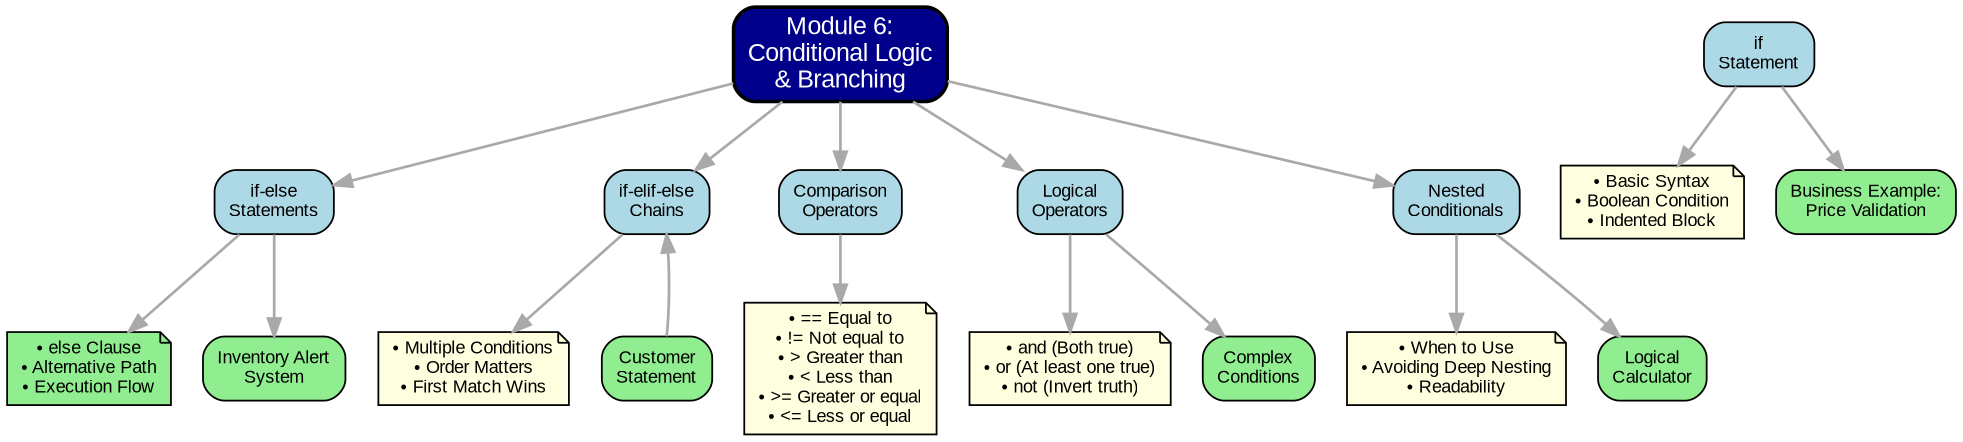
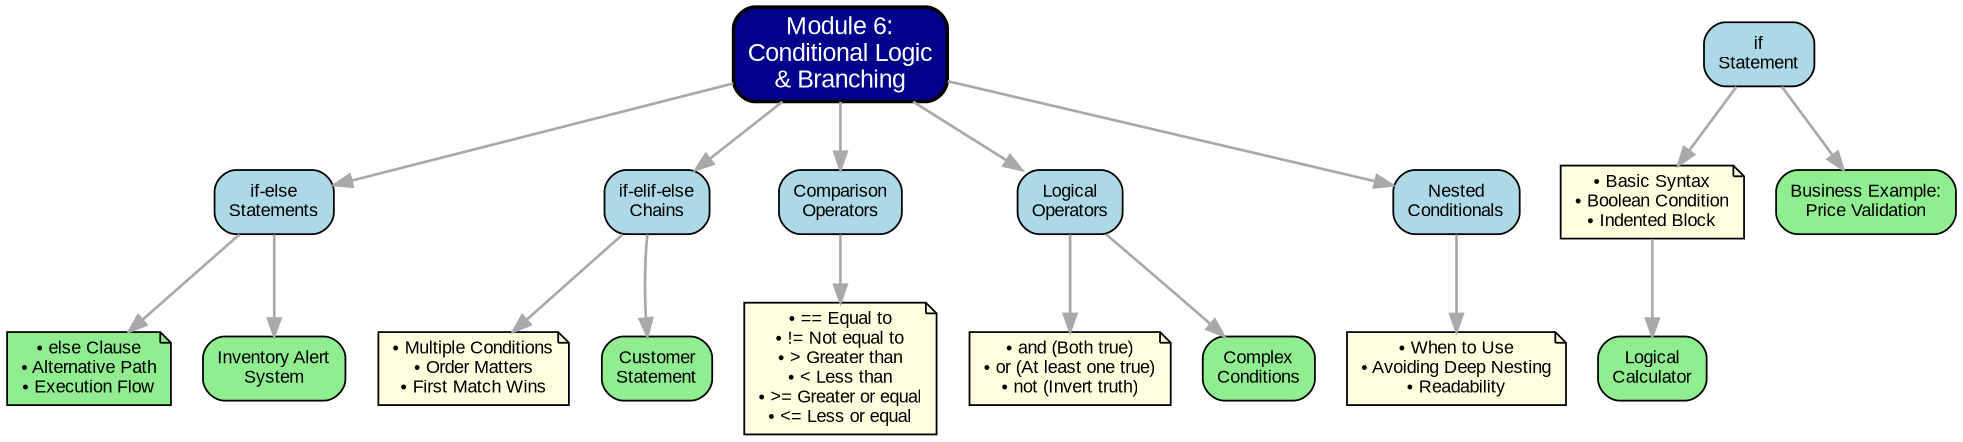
(1552, 278) -> (1652, 279)
(669, 295) -> (645, 276)
